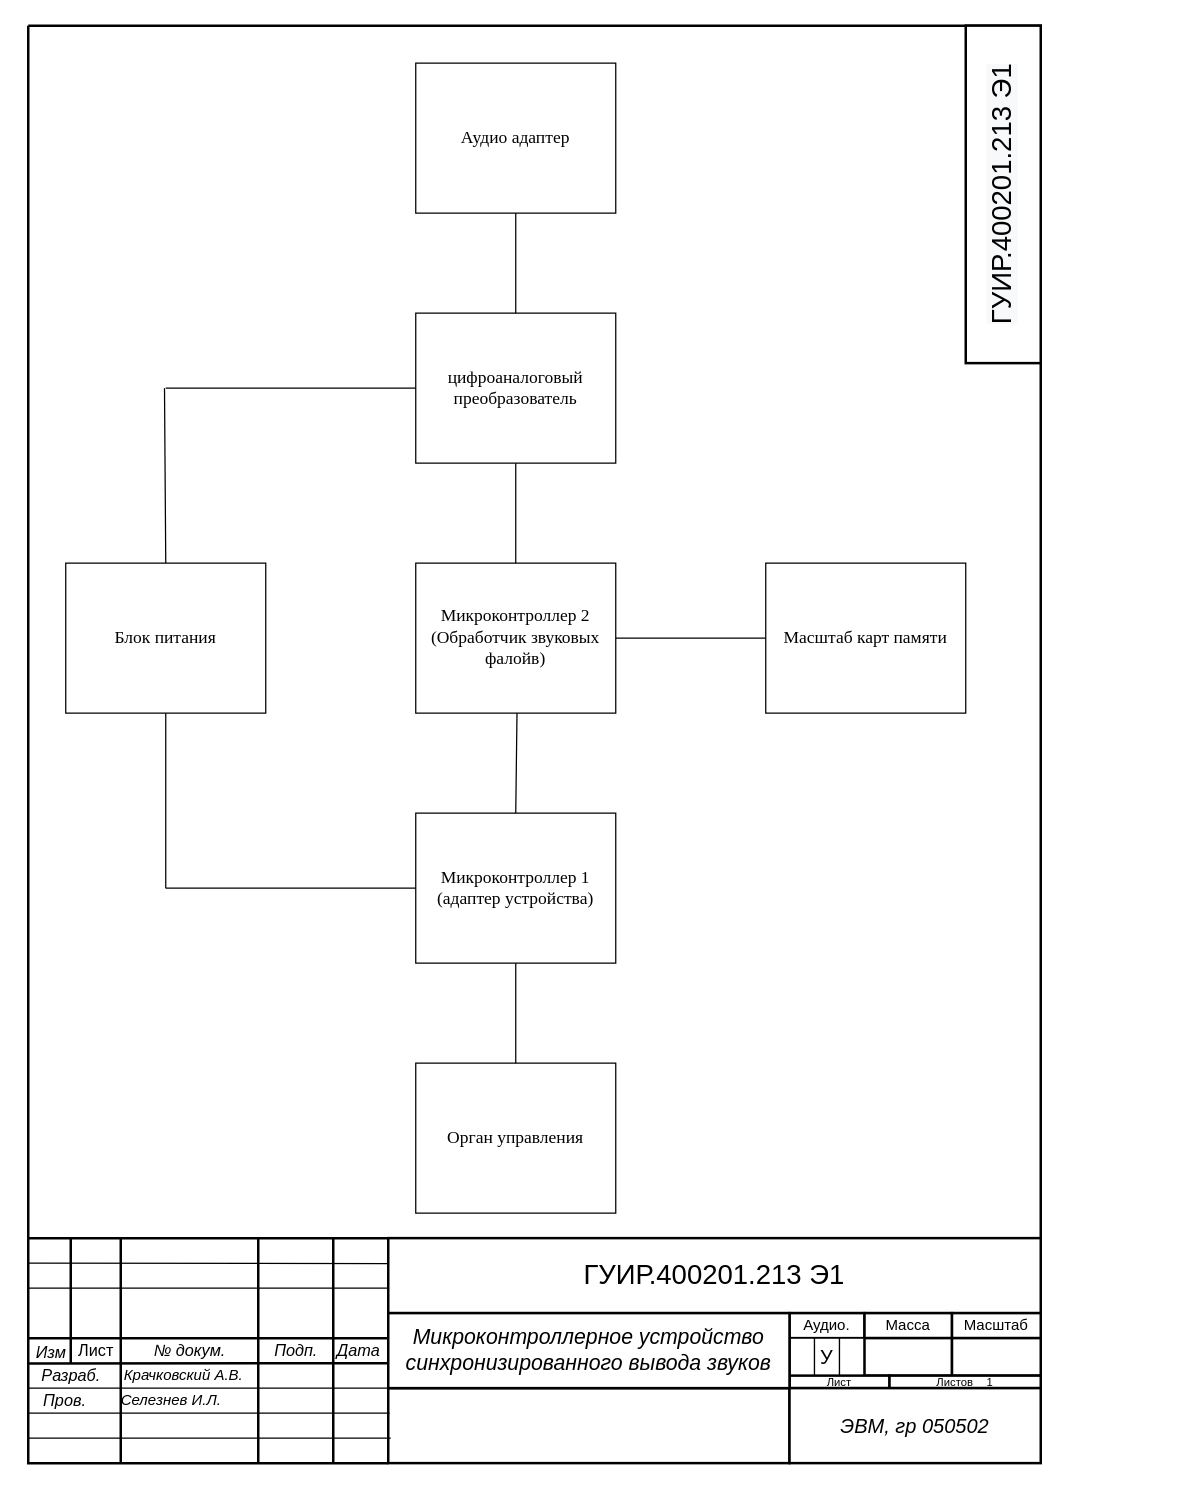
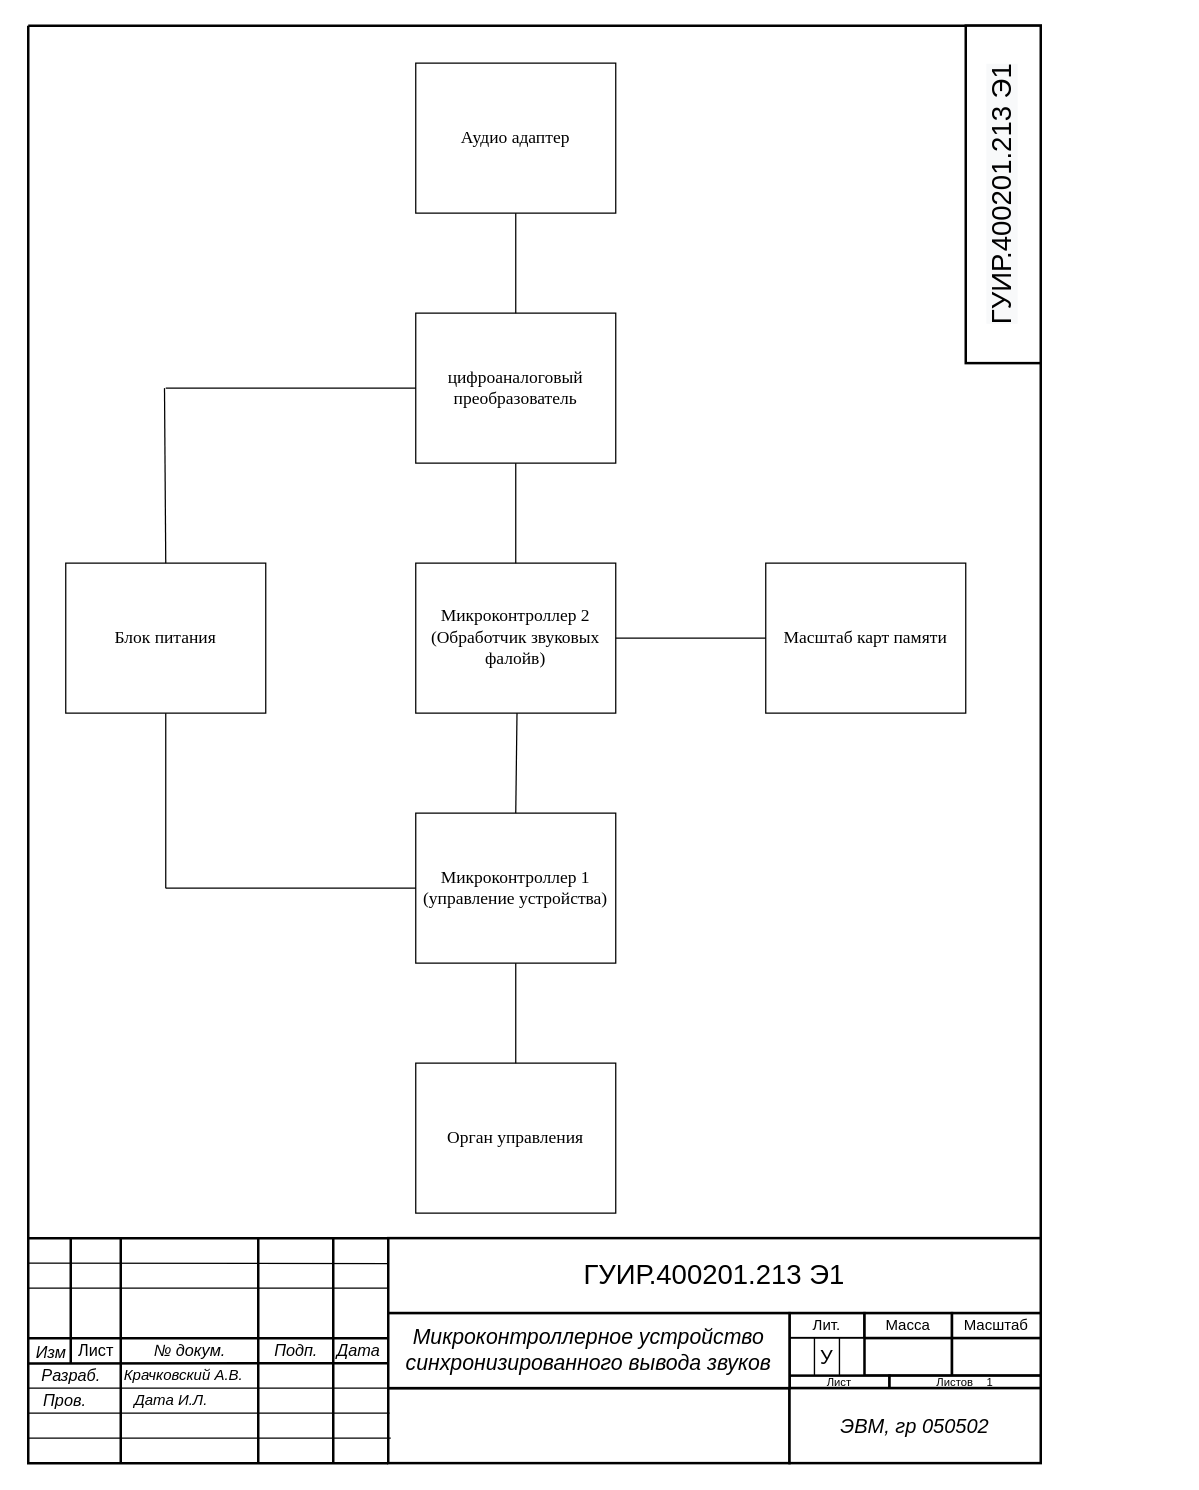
(516, 888) -> (516, 888)
(827, 1326) -> (827, 1326)
(171, 1401) -> (171, 1401)
